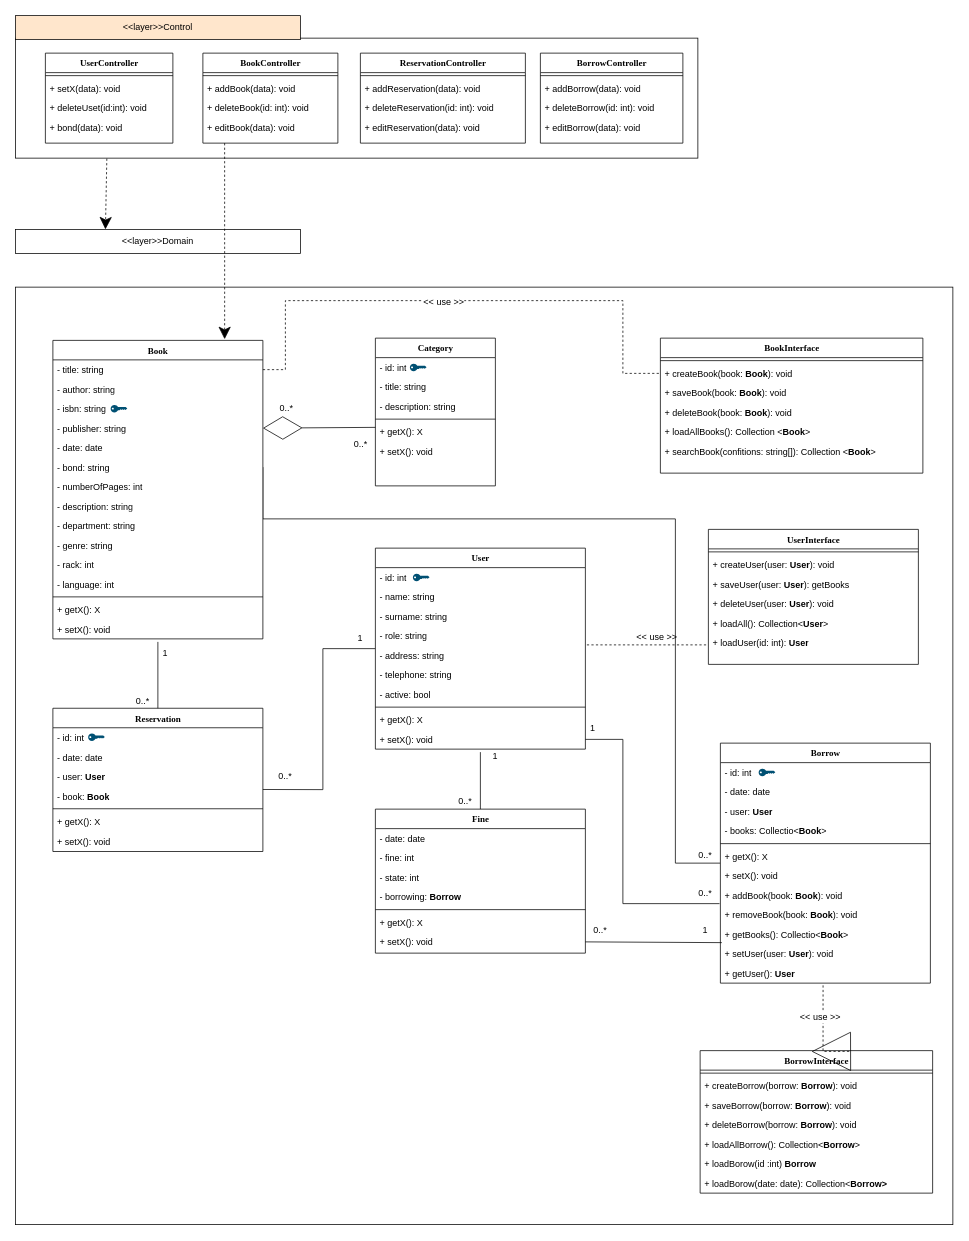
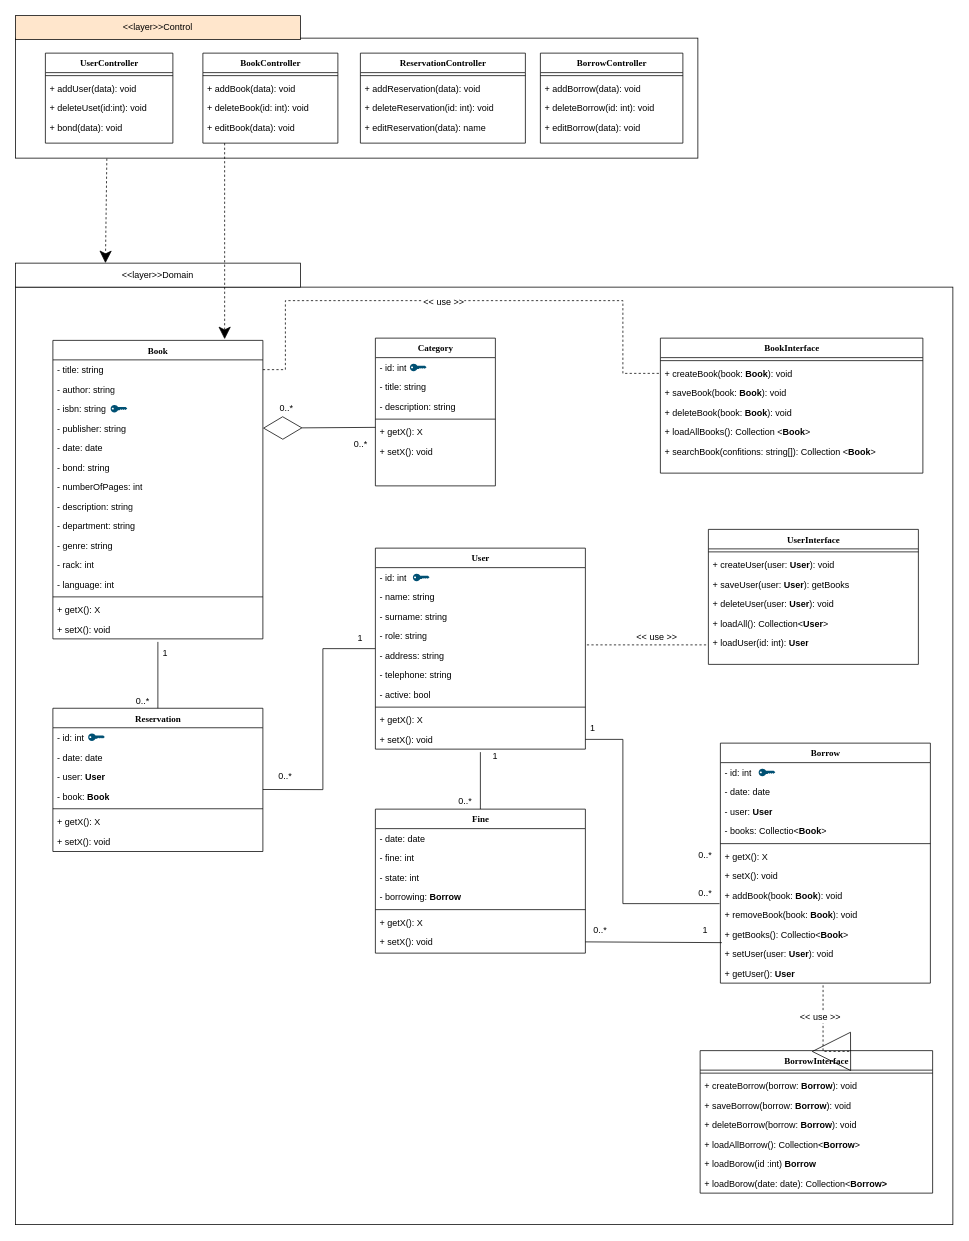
(91, 89) -> (98, 89)
(431, 128) -> (432, 128)
(158, 241) -> (158, 275)
(662, 519) -> none
